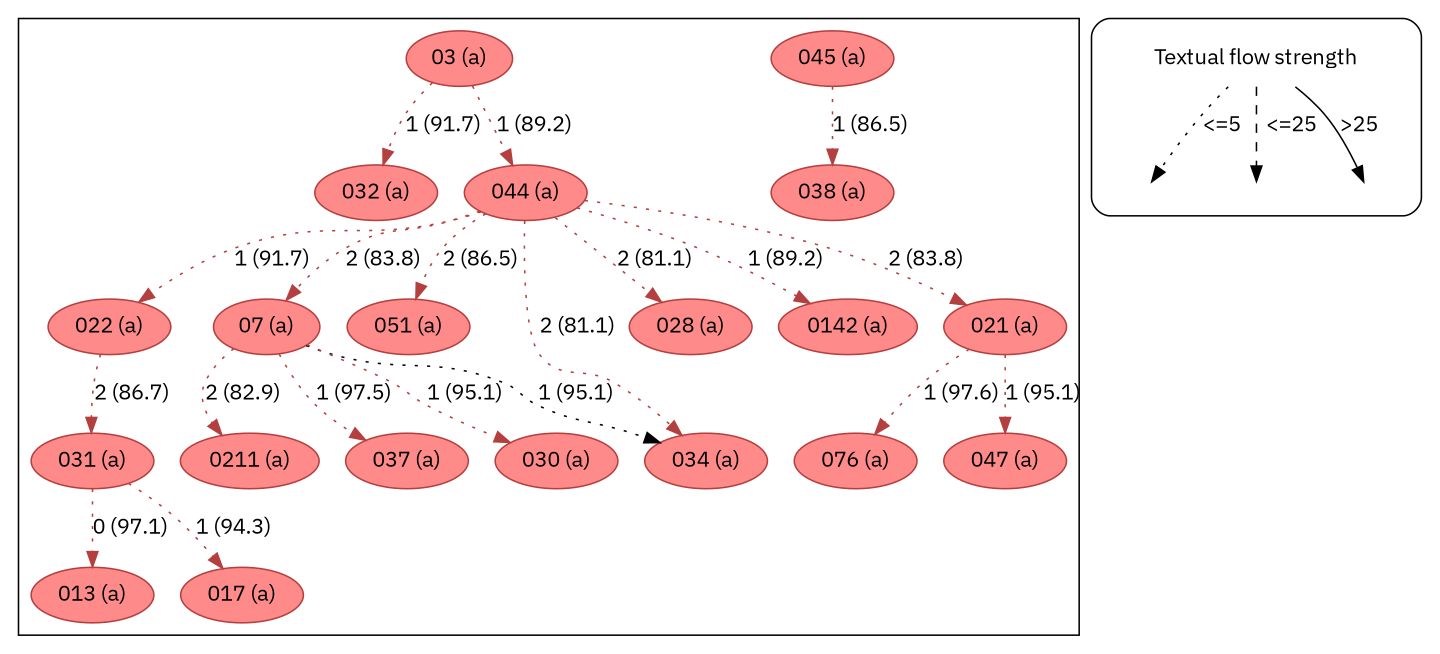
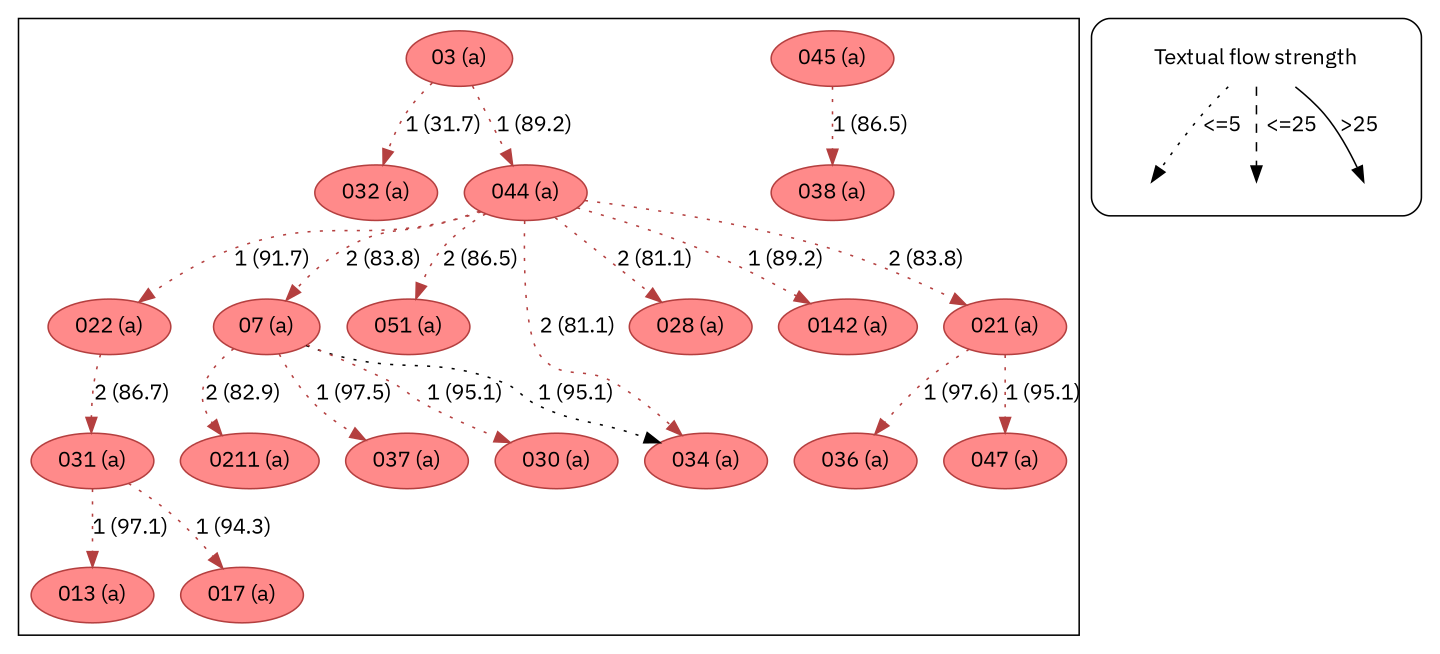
(443, 126) -> (443, 126)
(856, 461) -> (856, 461)
(130, 528) -> (130, 528)
